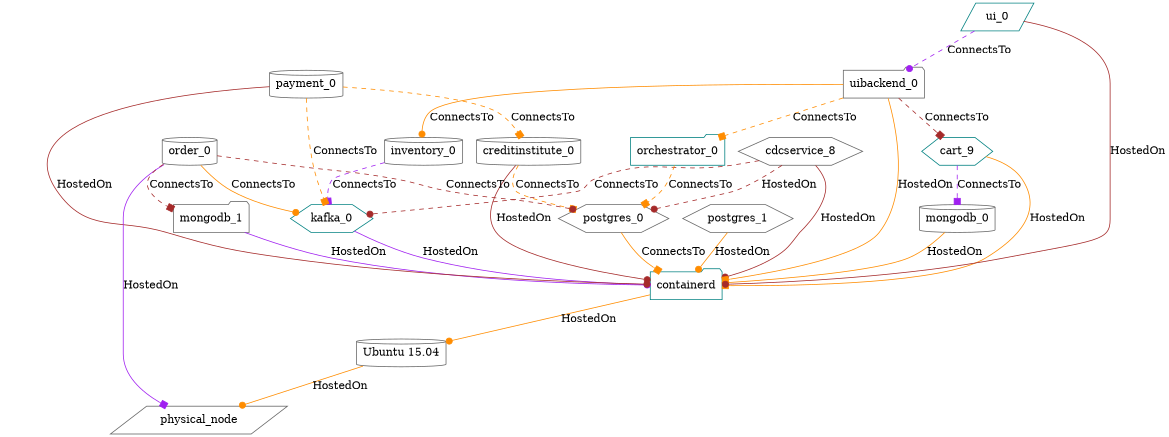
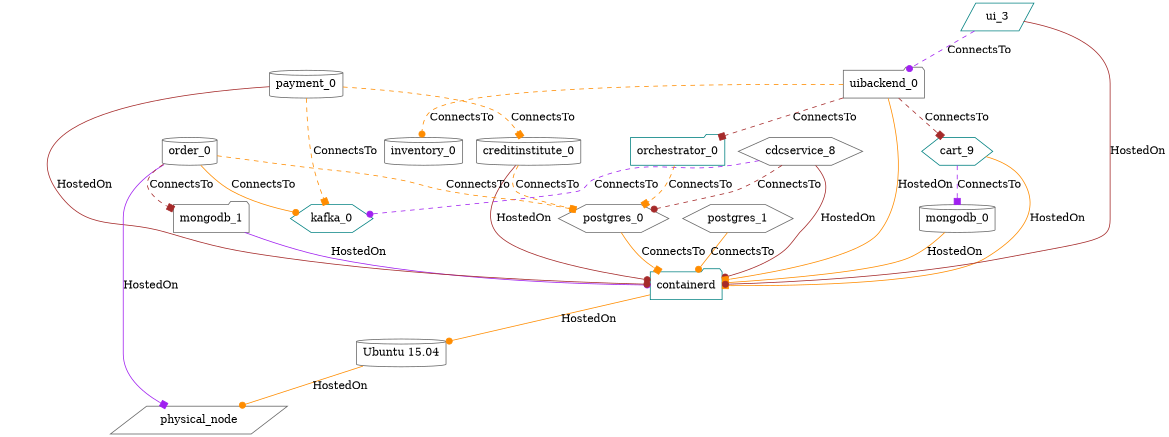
(997, 17) -> (997, 17)
(625, 87) -> (625, 87)
(785, 116) -> (785, 116)
(339, 176) -> none
(394, 179) -> (394, 179)
(789, 185) -> (789, 185)
(569, 193) -> (569, 193)
(743, 252) -> (743, 252)
(496, 272) -> none
